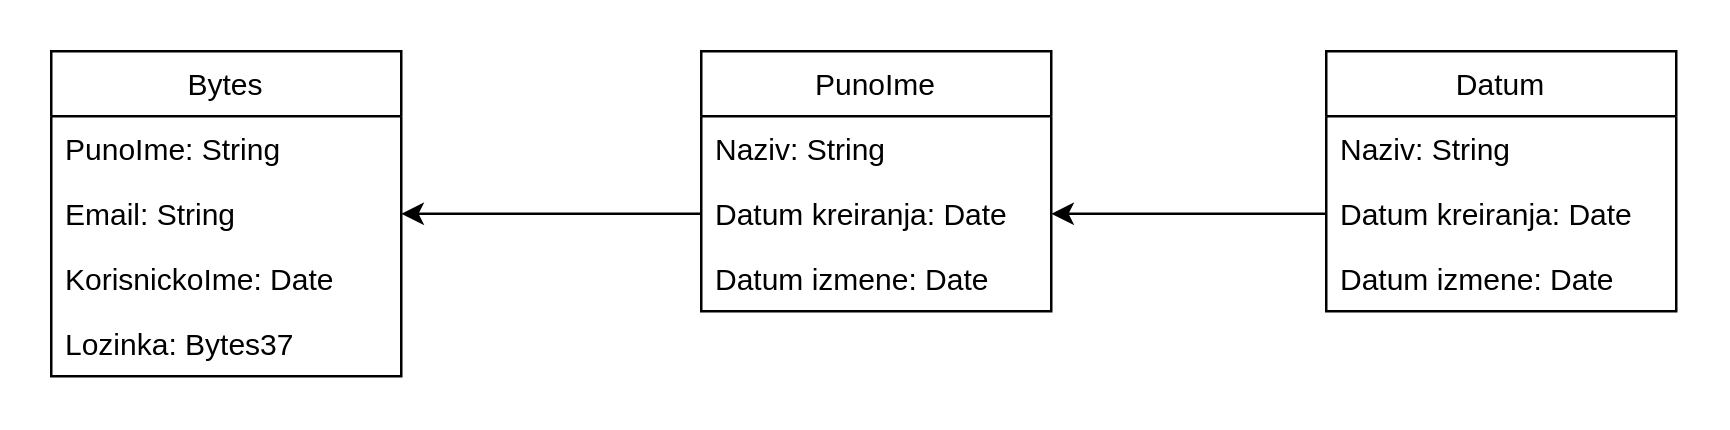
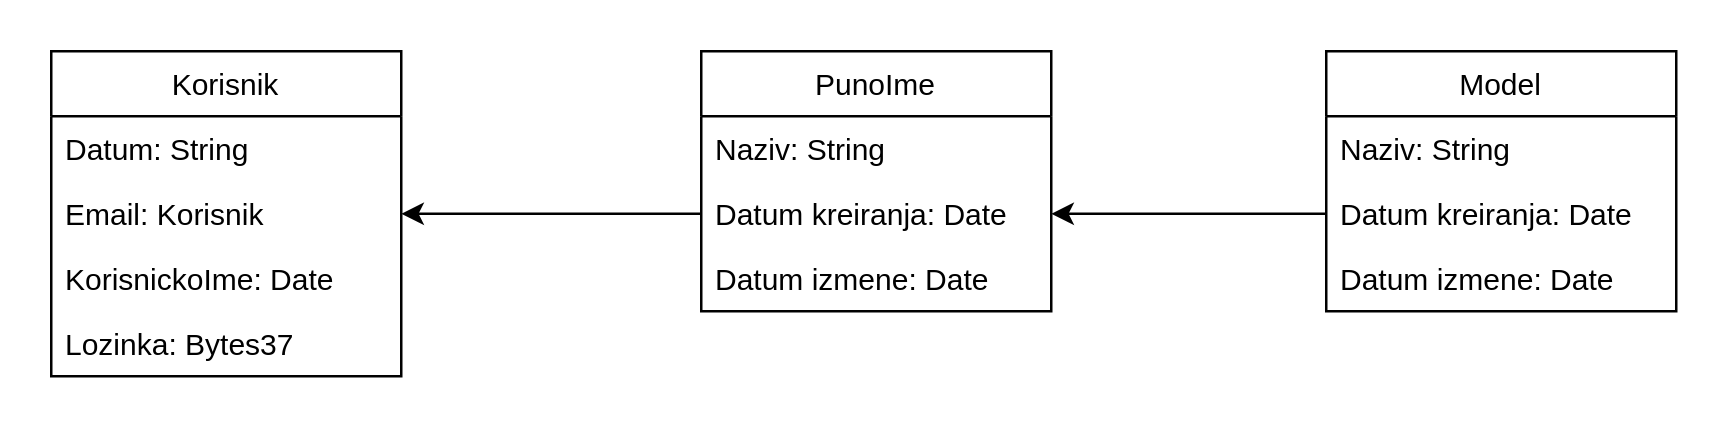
(225, 85) -> (225, 85)
(1500, 85) -> (1500, 85)
(179, 150) -> (163, 150)
(155, 215) -> (168, 215)
